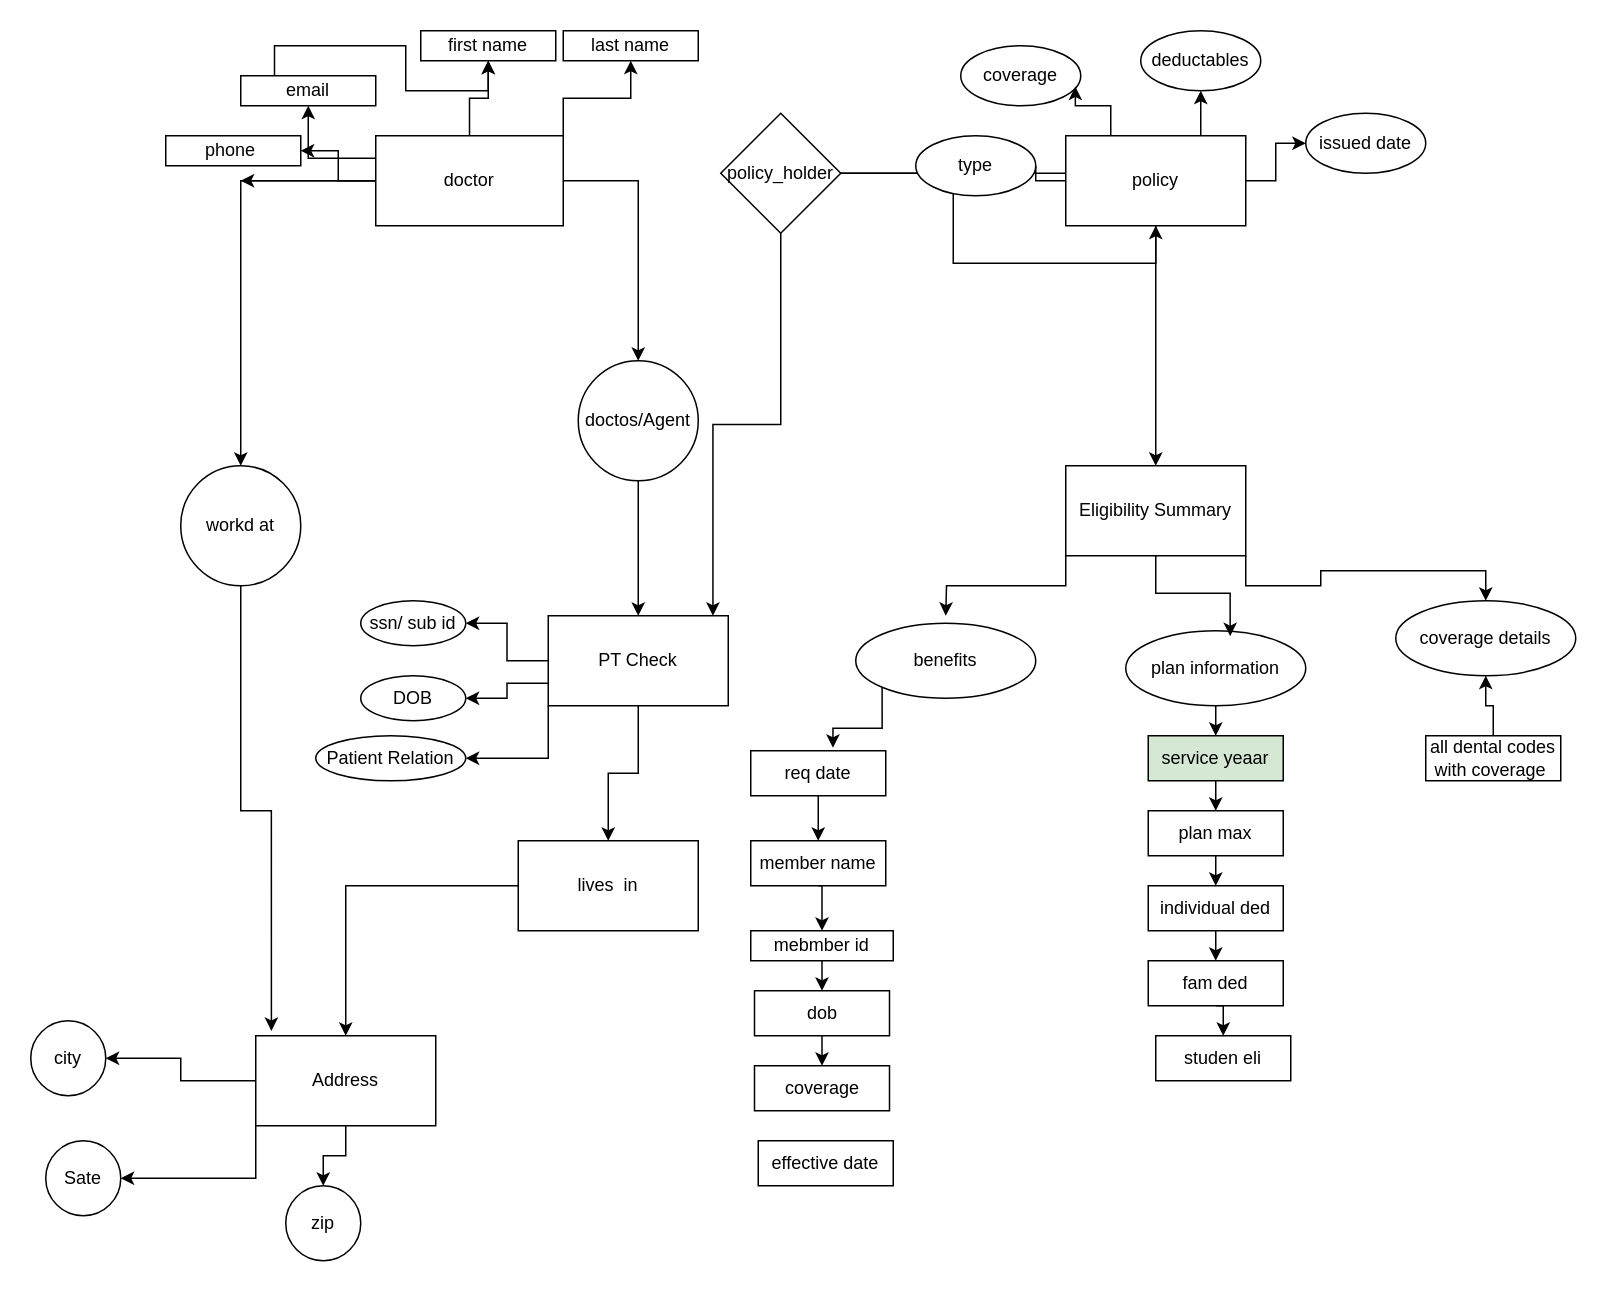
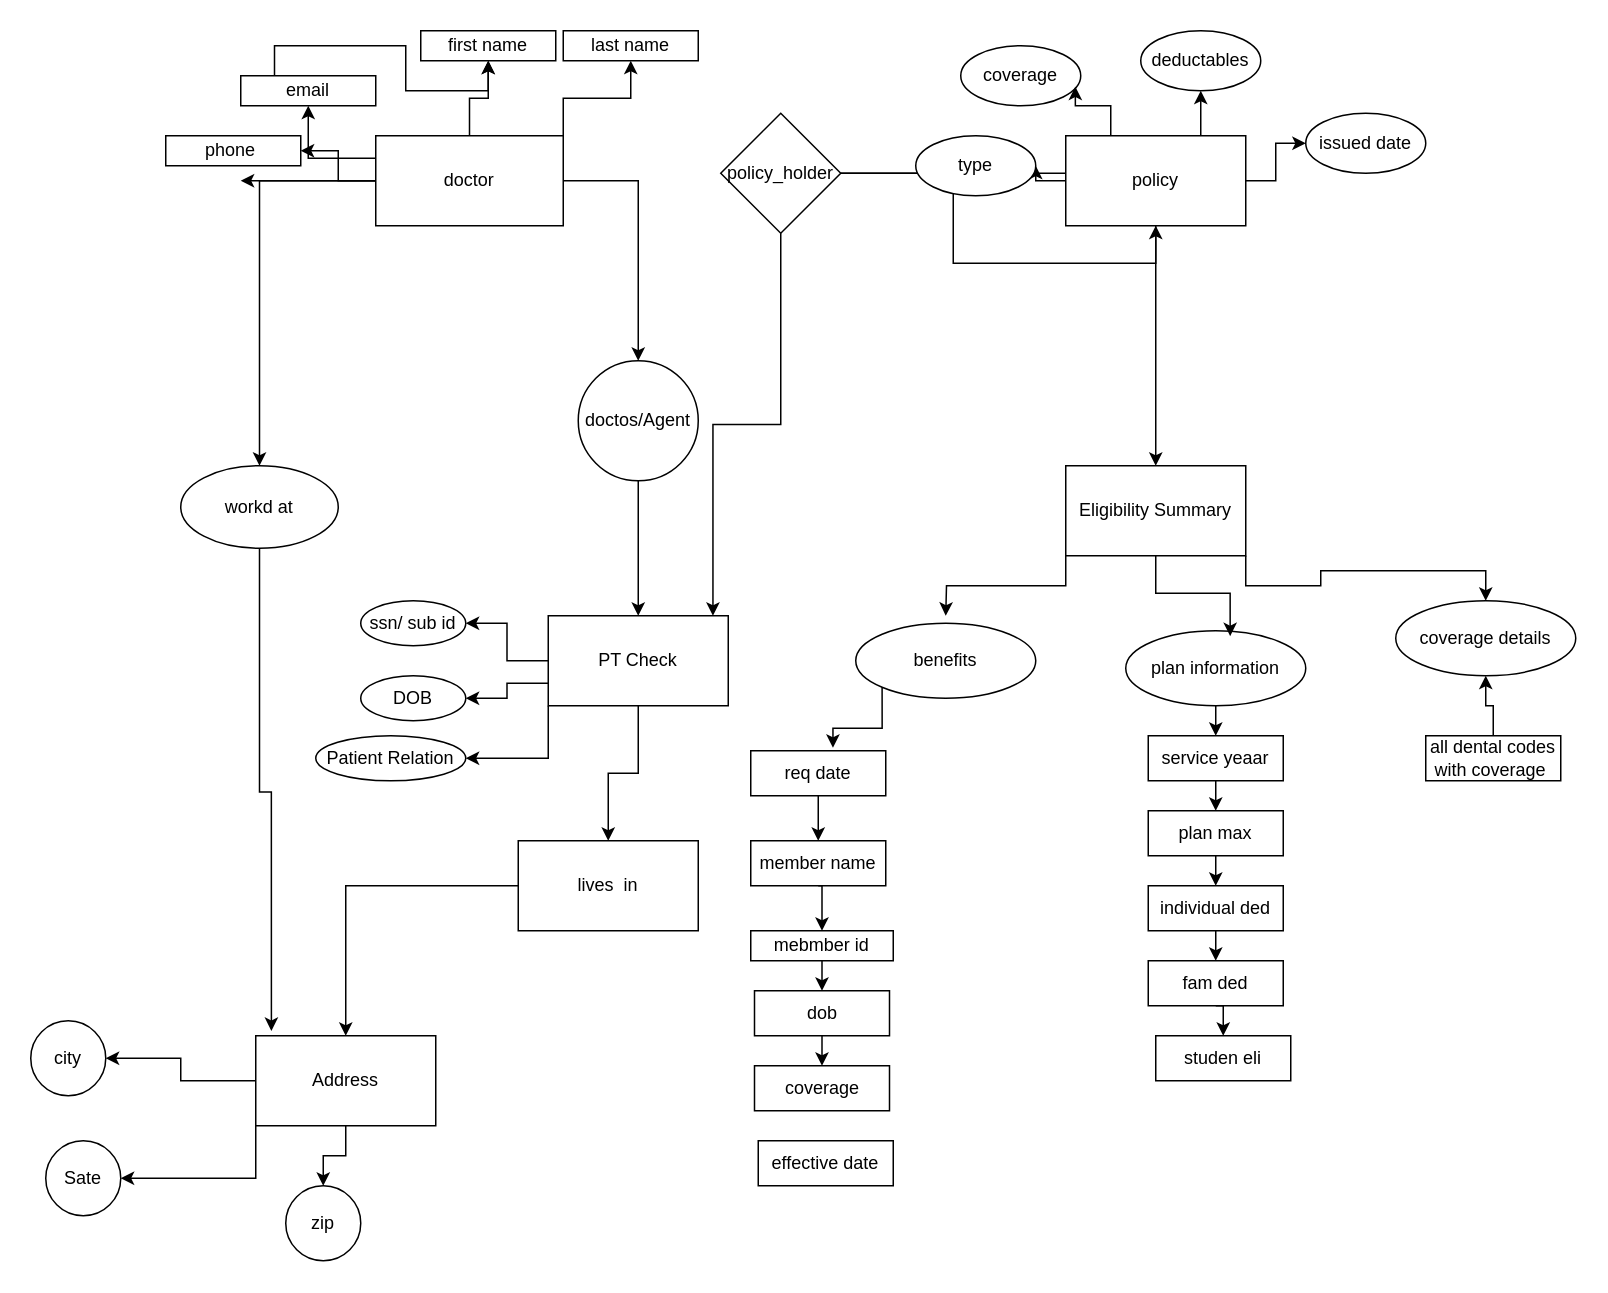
(1036, 171) -> (1036, 177)
(241, 526) -> (260, 507)
(1216, 758) -> (1216, 758)
